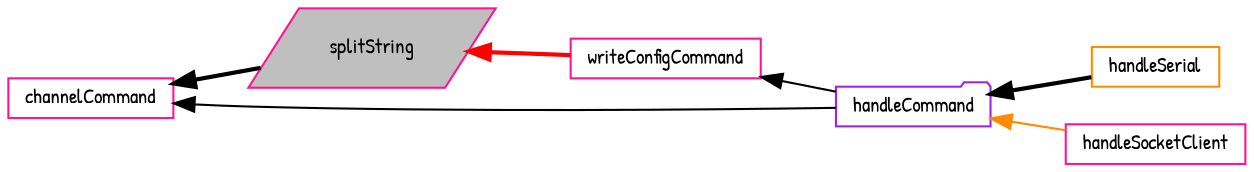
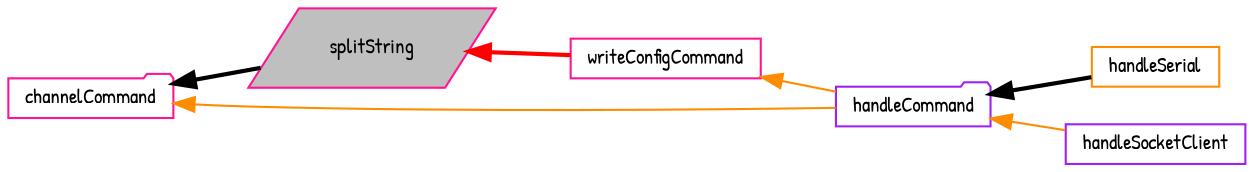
(809, 86) -> (809, 86)
(91, 98) -> (91, 98)
(515, 110) -> (515, 110)
(1156, 144) -> (1156, 144)
